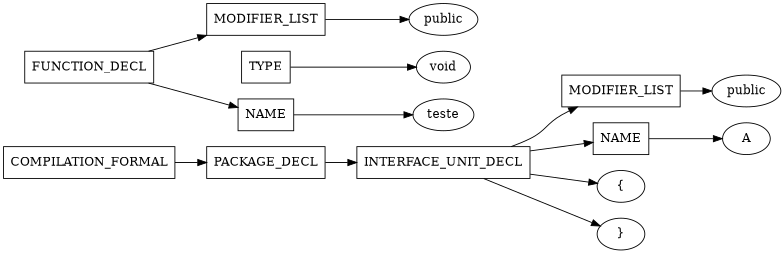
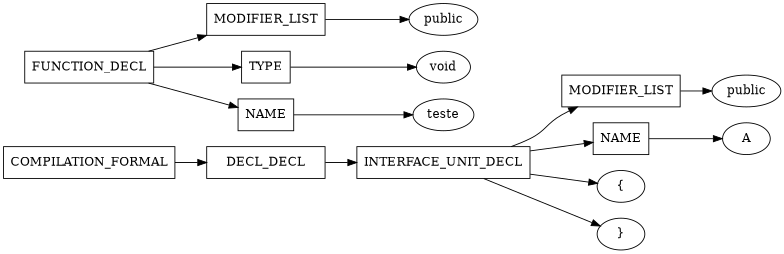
none -> (193, 67)
(266, 163) -> (266, 163)
